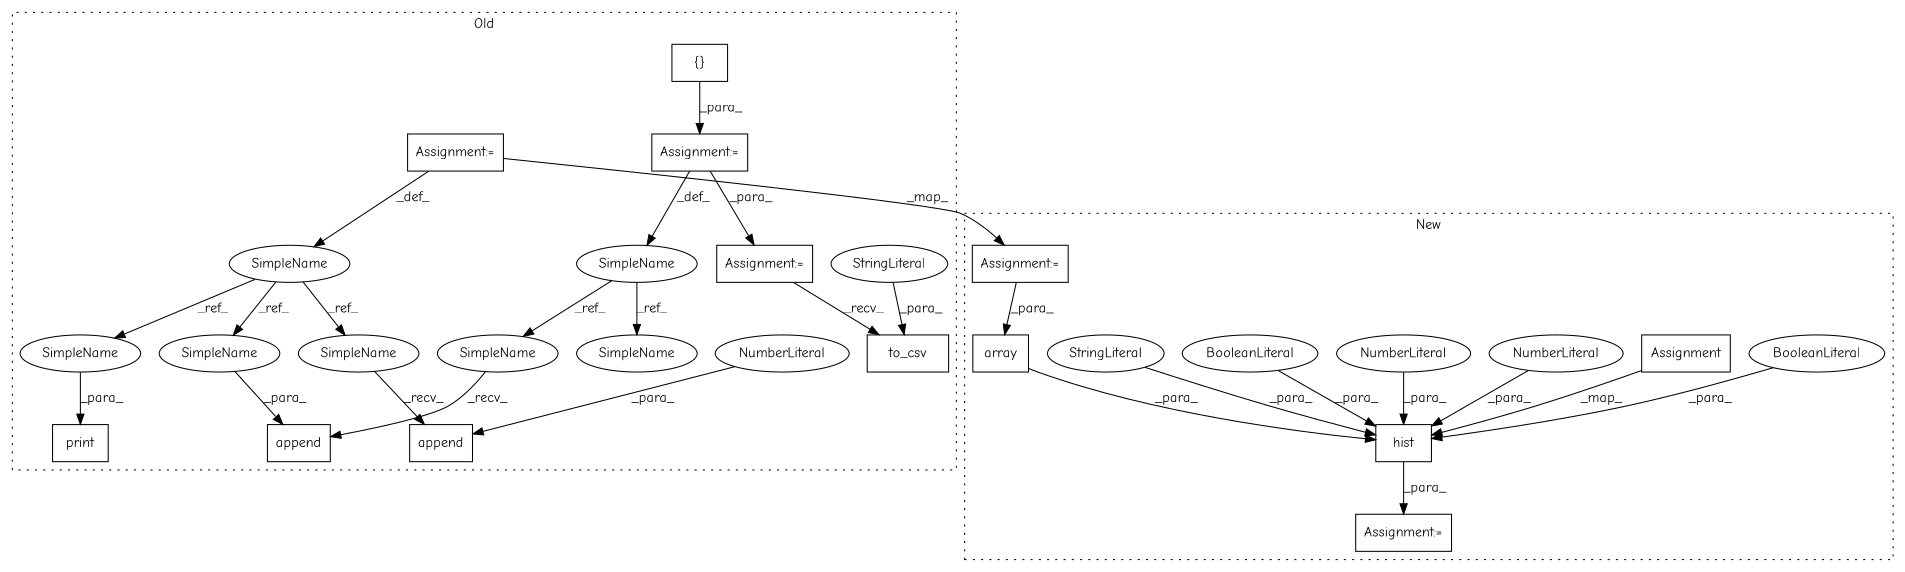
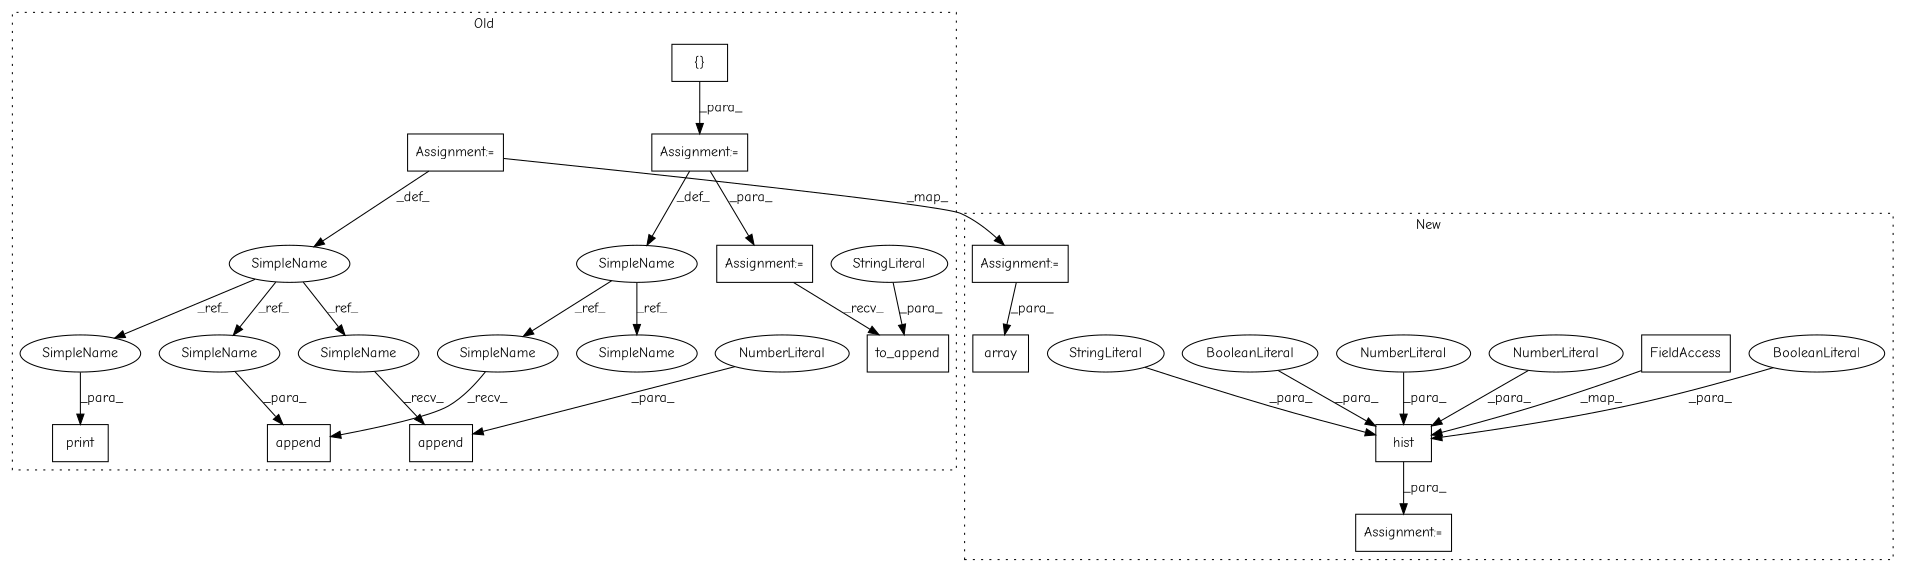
(908, 353) -> (908, 353)
(1686, 353) -> (1686, 353)
(1195, 414) -> none
